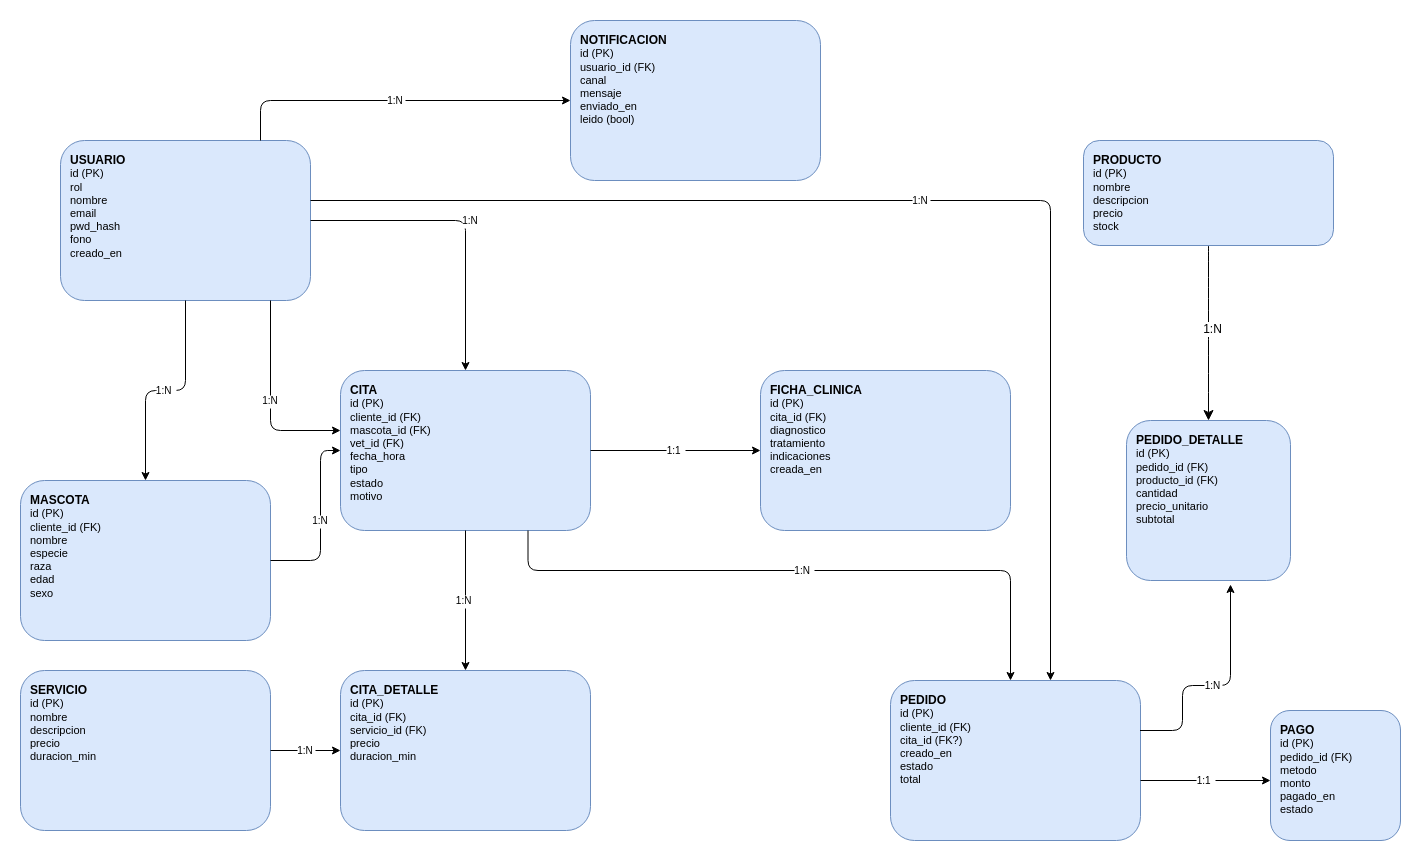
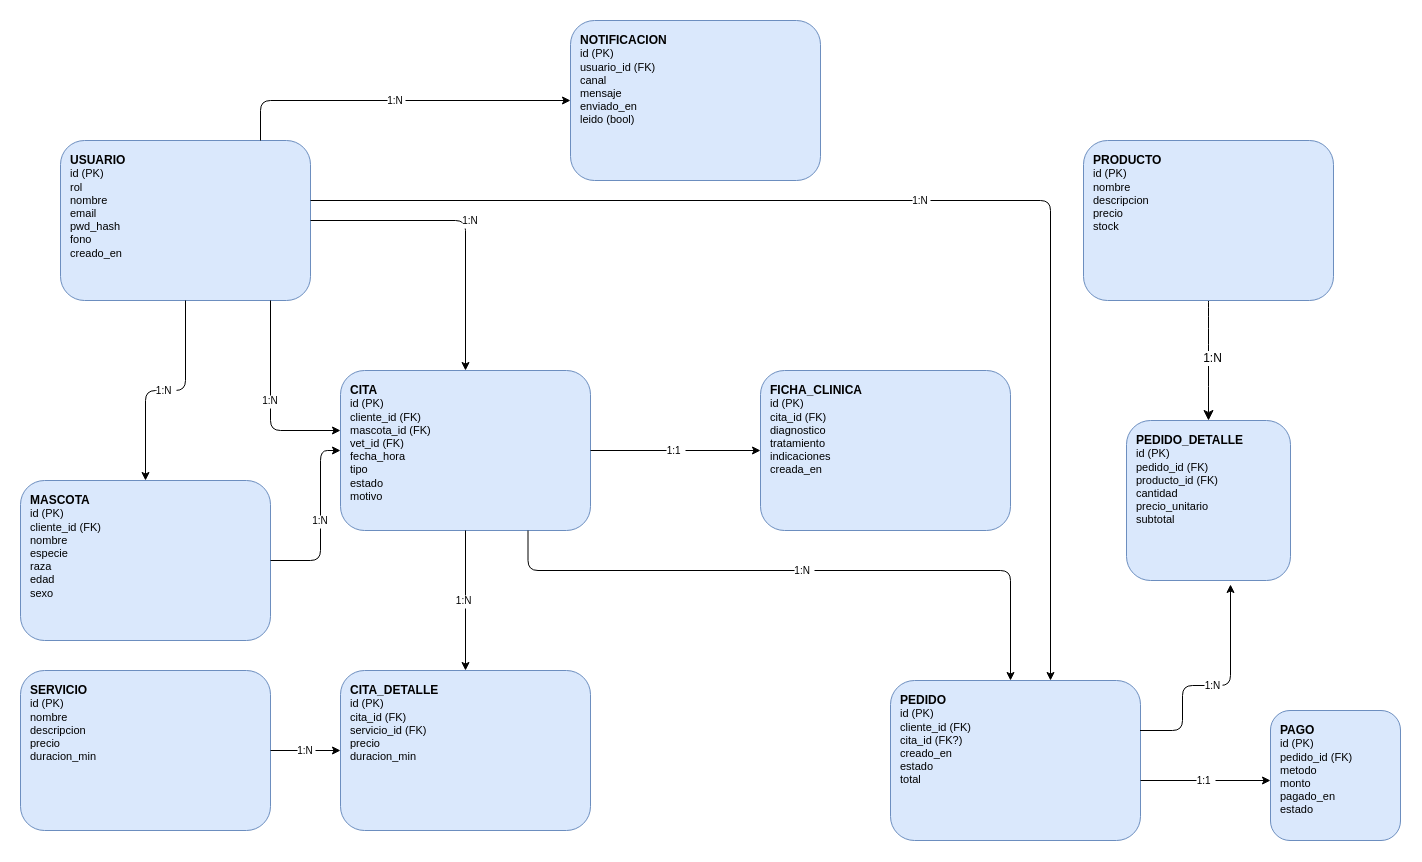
(1209, 193) -> (1209, 221)
